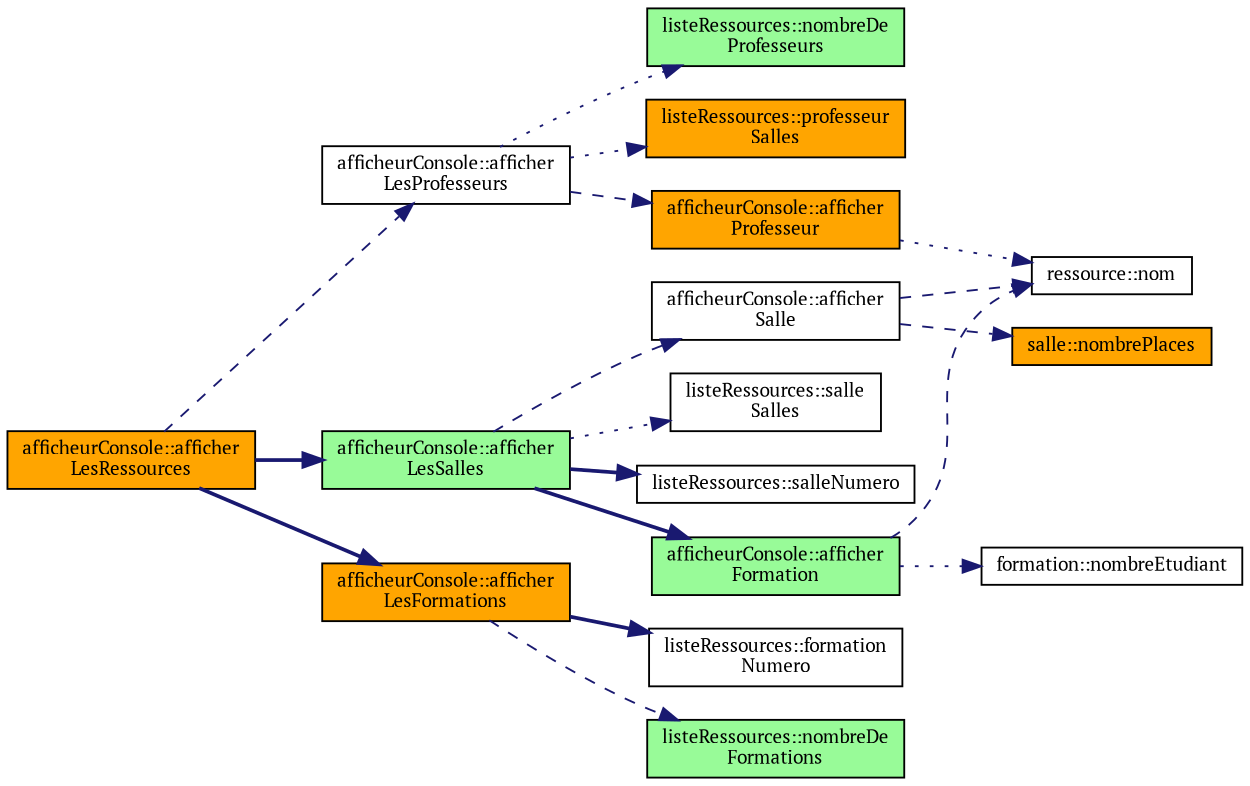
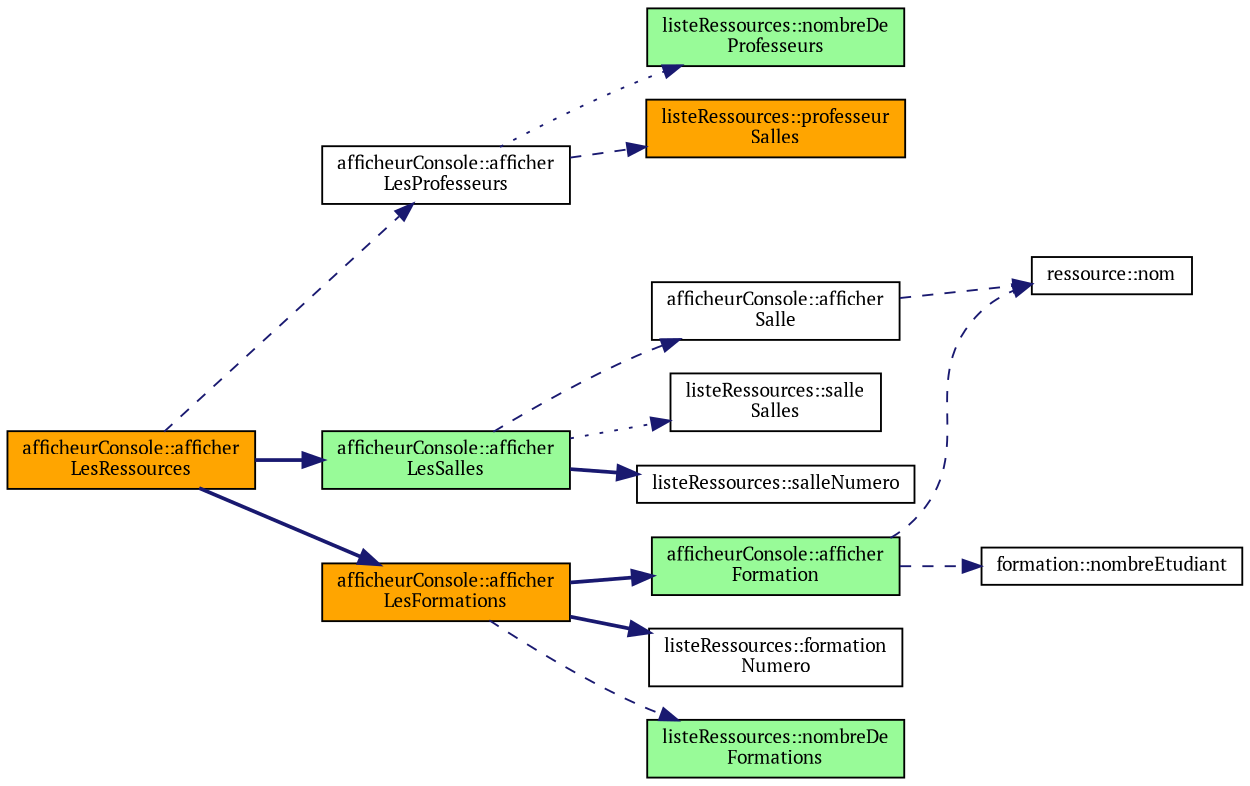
(599, 154) -> (599, 154)
(776, 220) -> none
(1112, 346) -> none
(602, 510) -> (601, 580)
(931, 566) -> (931, 566)
